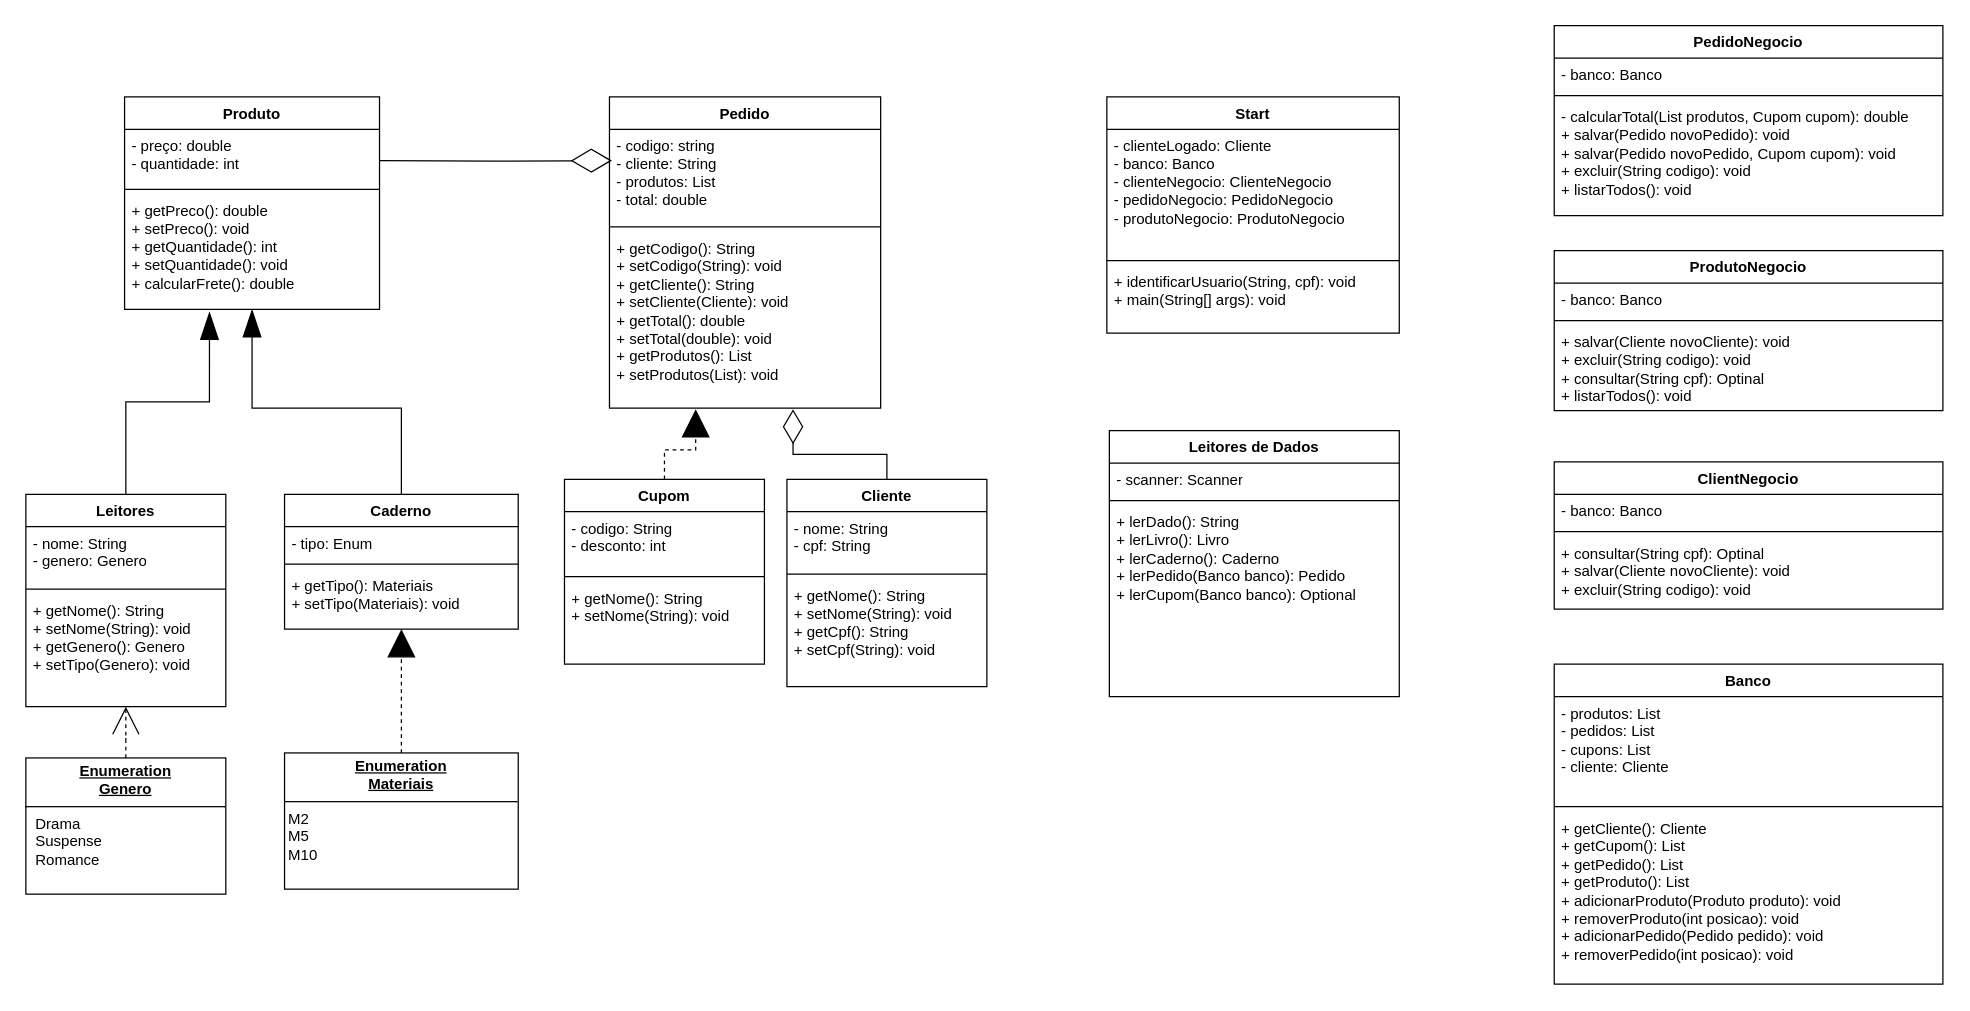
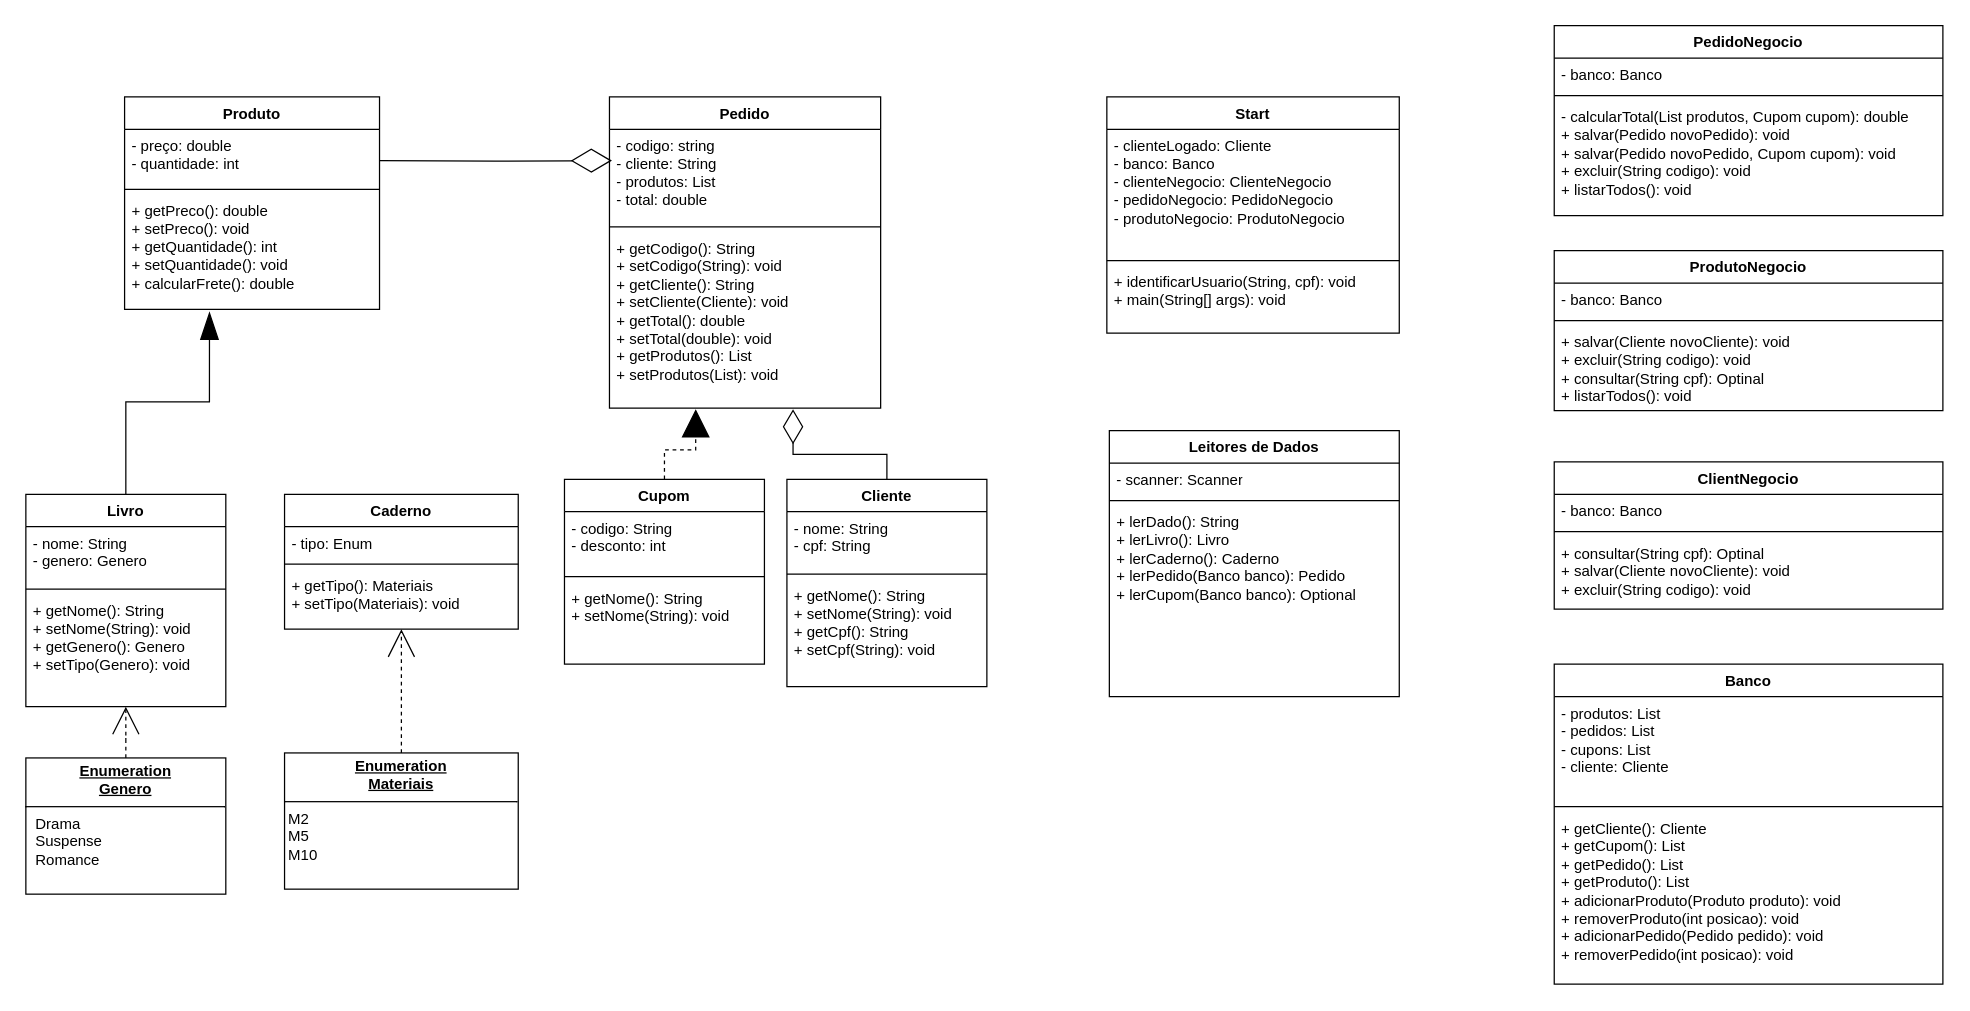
(334, 408) -> none
(126, 512) -> (126, 512)
(401, 658) -> (401, 646)
